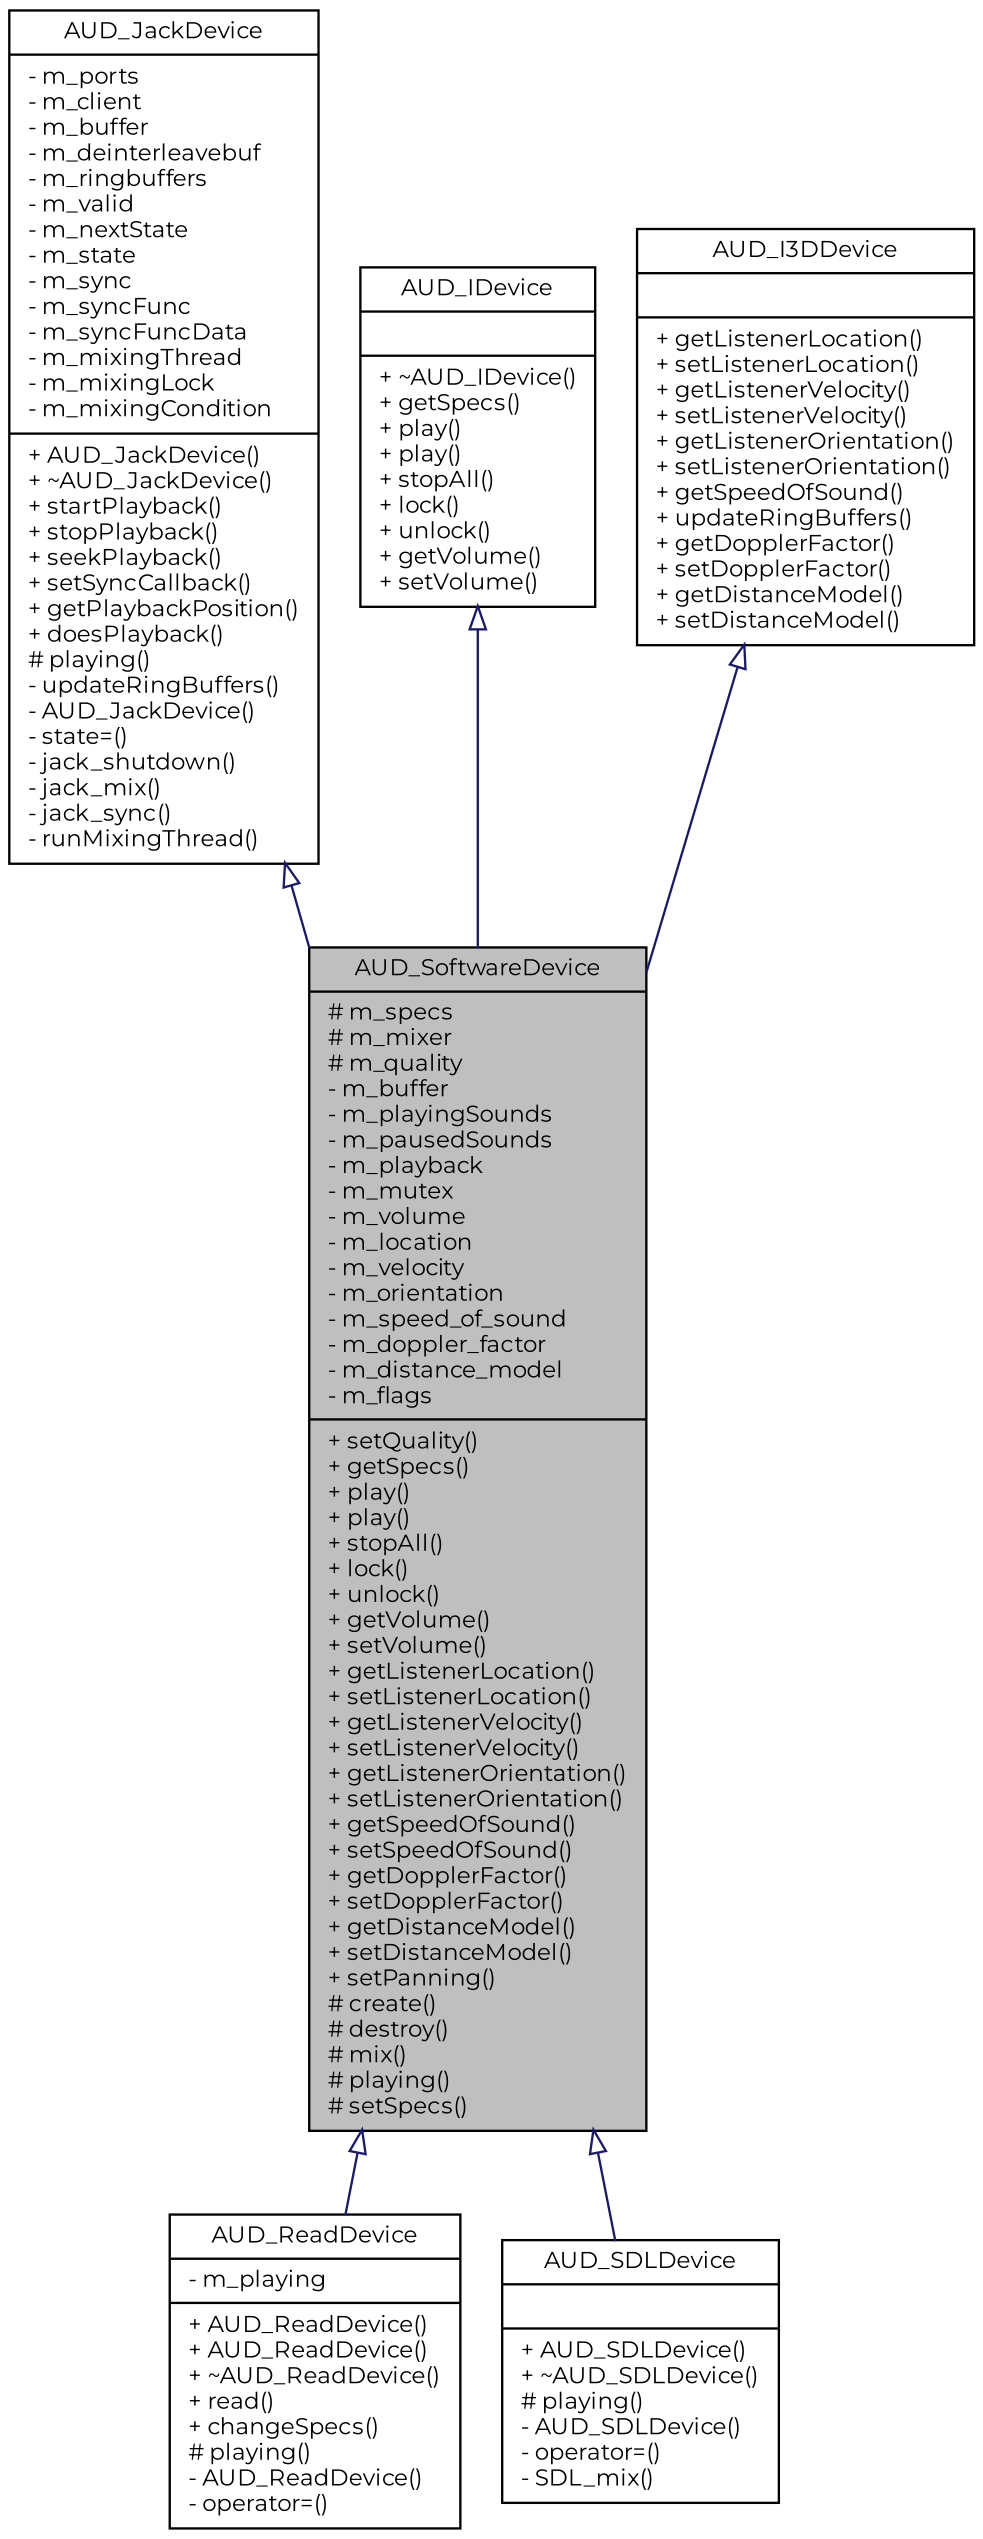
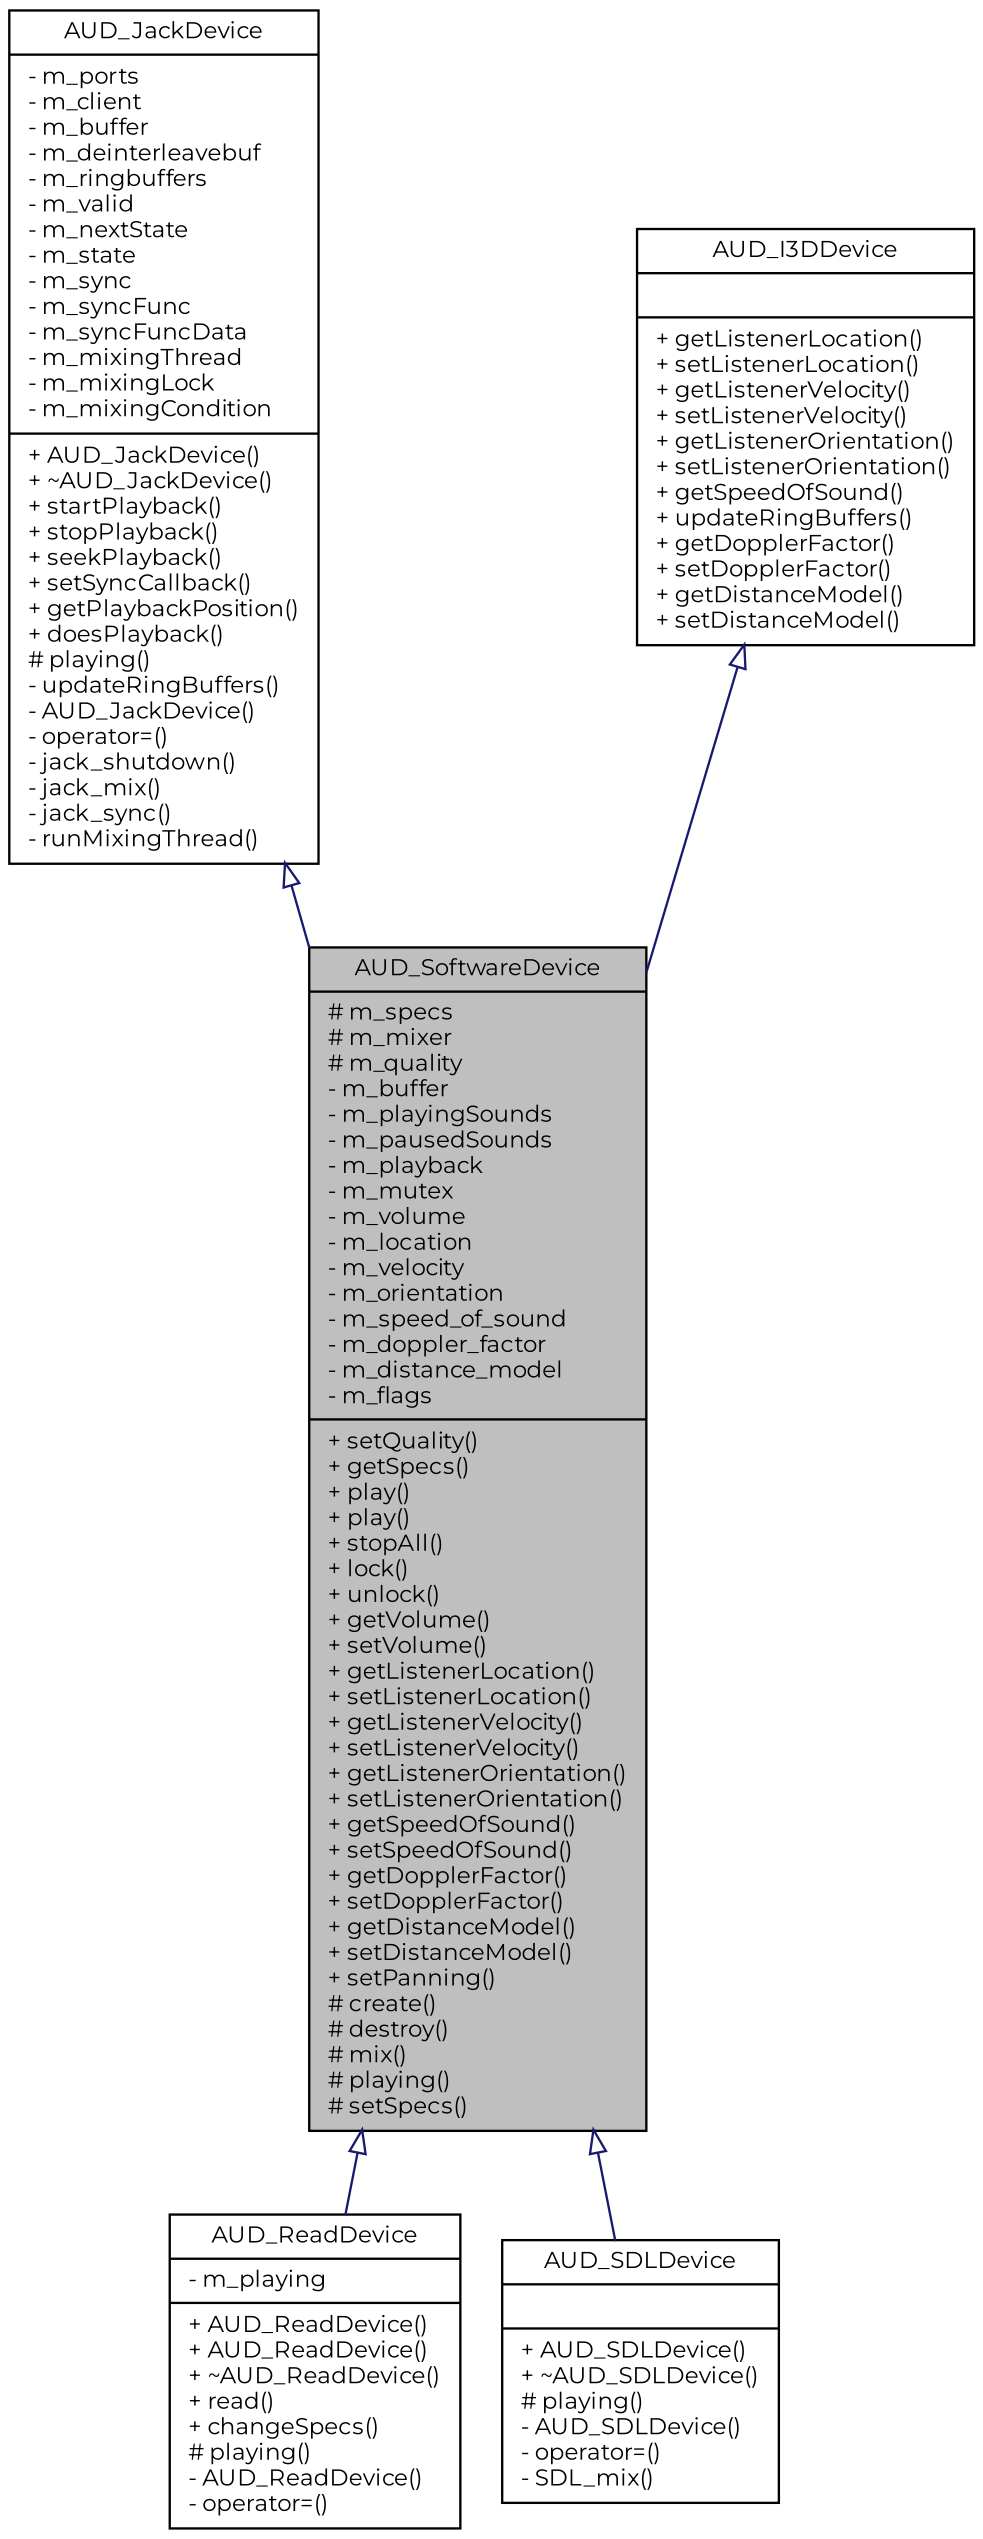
(478, 437) -> none
(78, 737) -> (99, 737)
